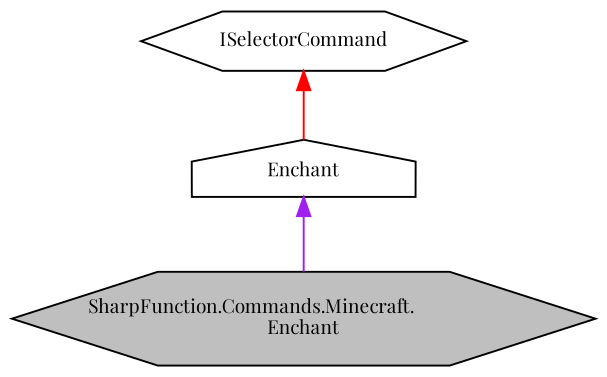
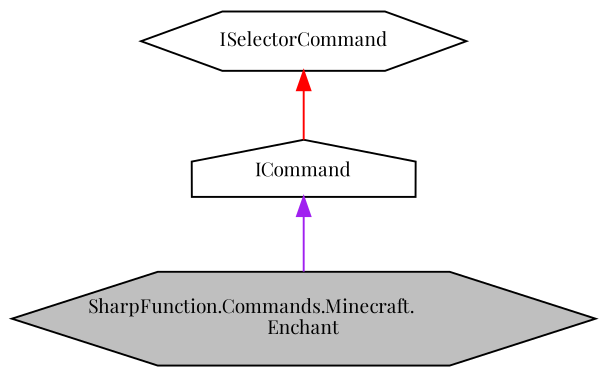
(304, 171) -> (304, 171)
